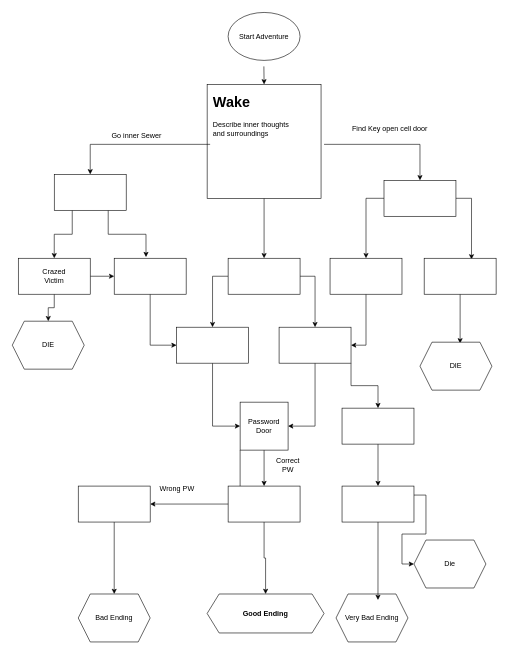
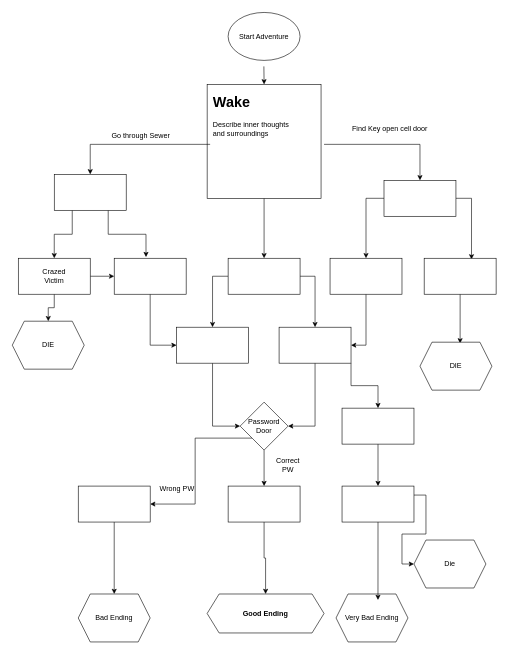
(137, 136) -> (142, 136)
(264, 426) -> (264, 426)
